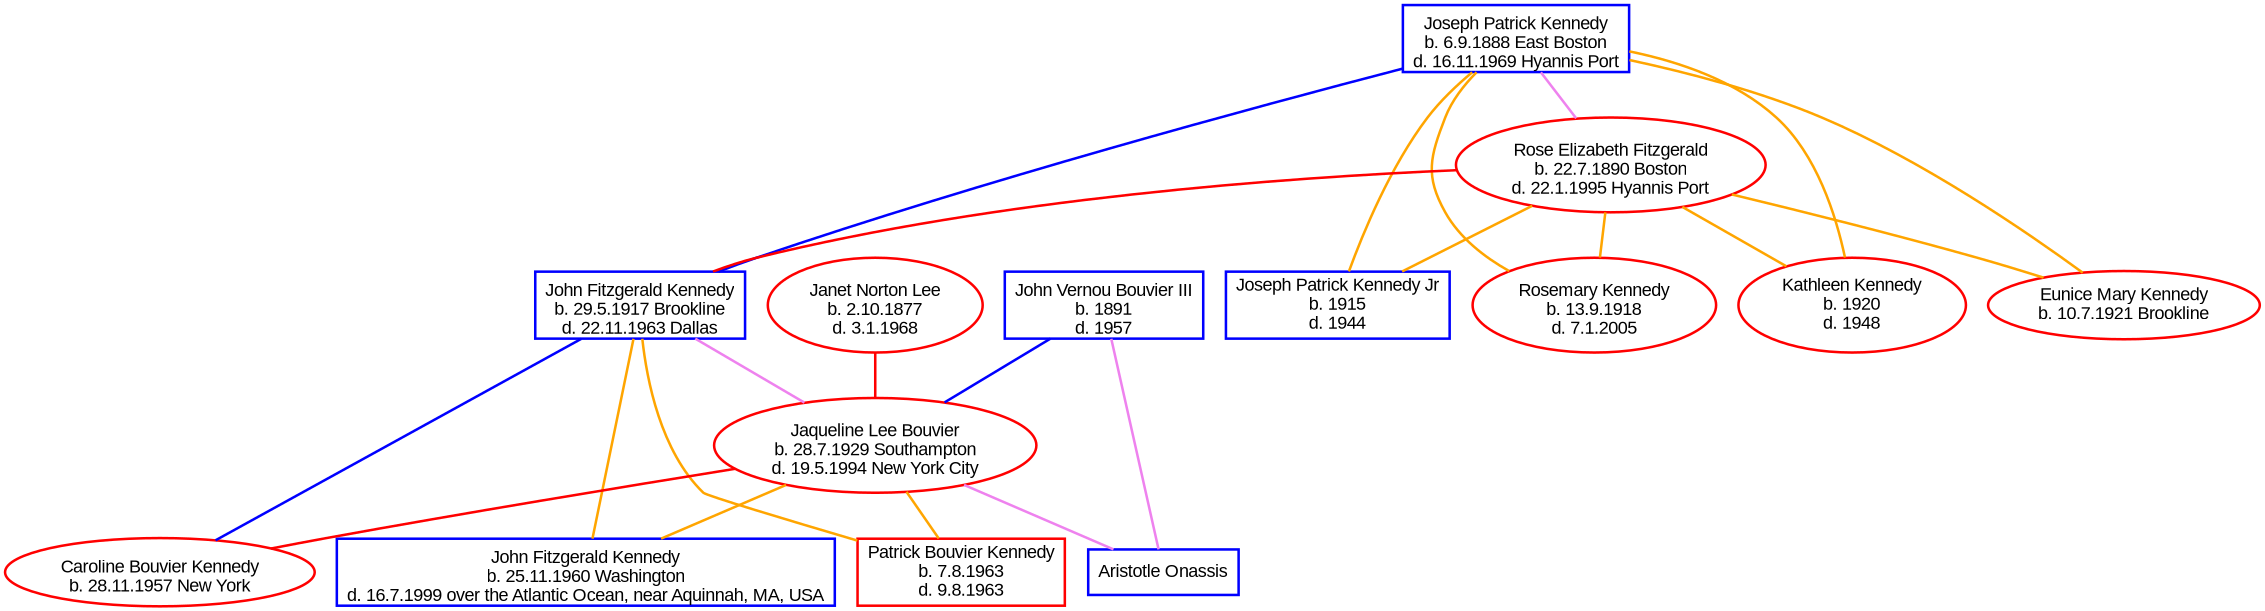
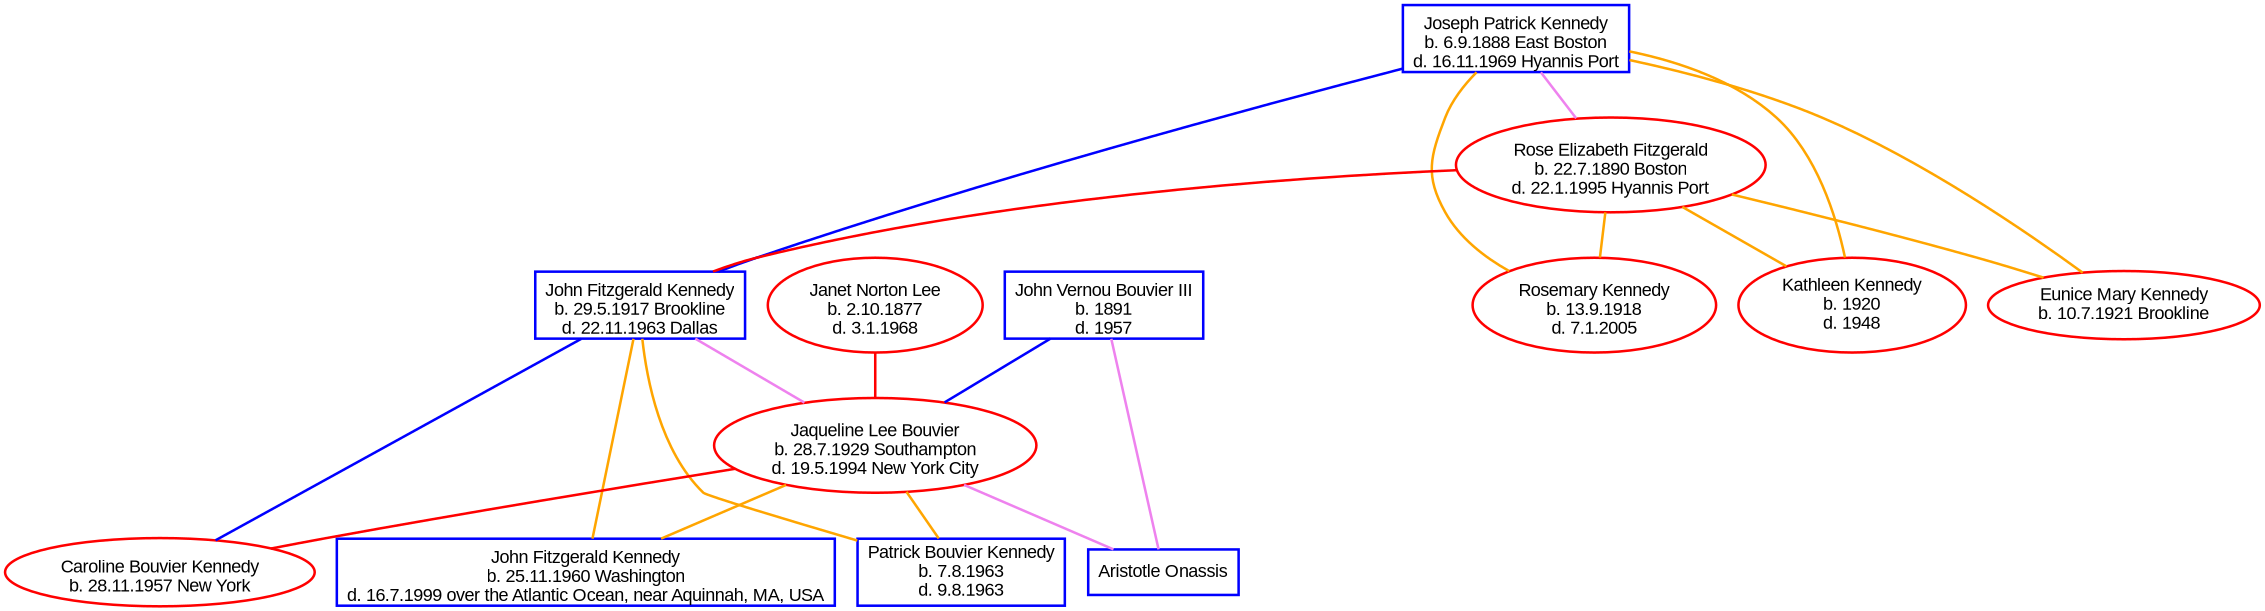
(1338, 305) -> none
(961, 572) -> (961, 572)
